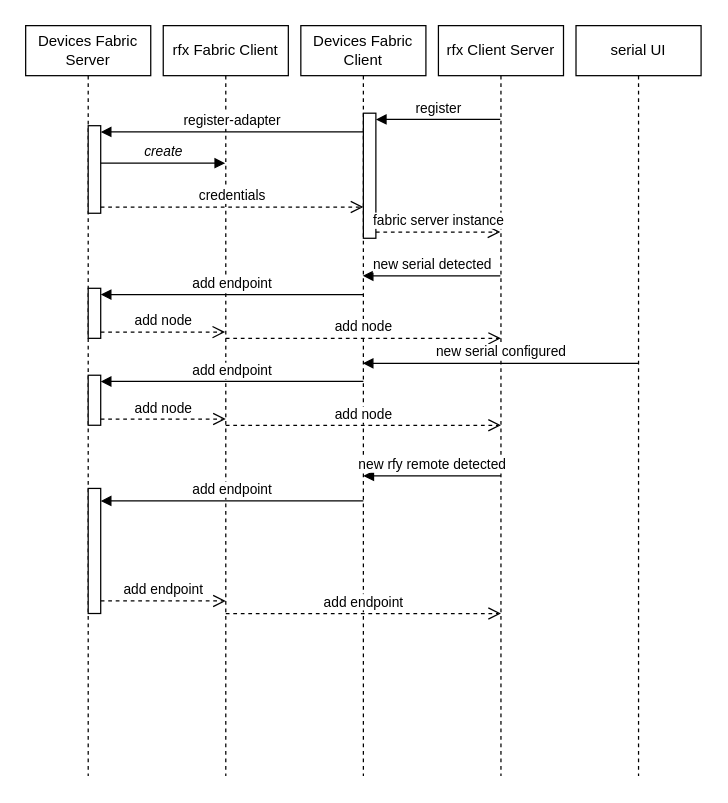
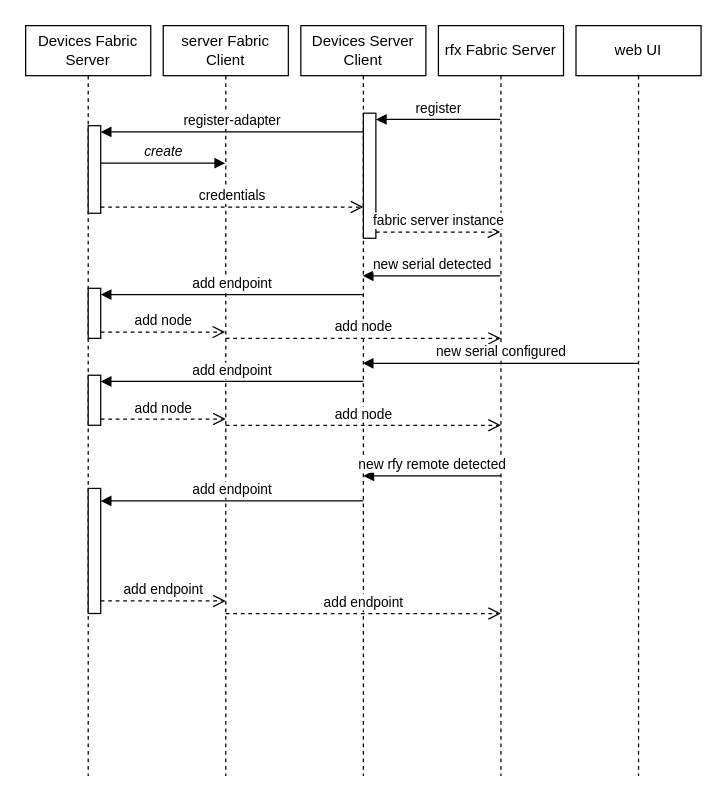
(226, 51) -> (226, 51)
(363, 51) -> (363, 51)
(501, 51) -> (501, 51)
(638, 51) -> (638, 51)
